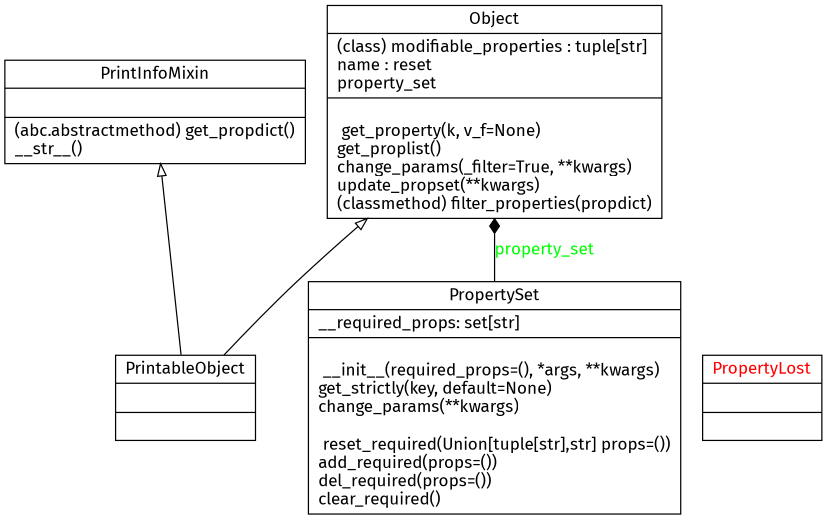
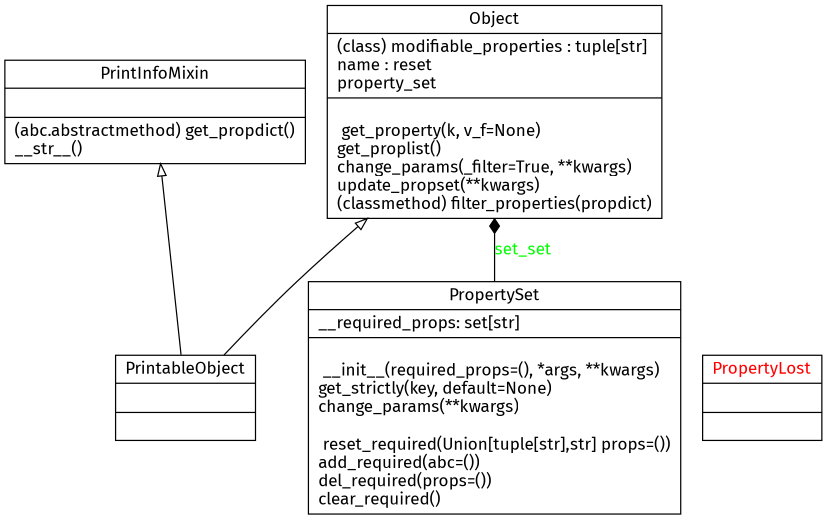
(544, 250) -> (523, 250)
(408, 463) -> (399, 463)
